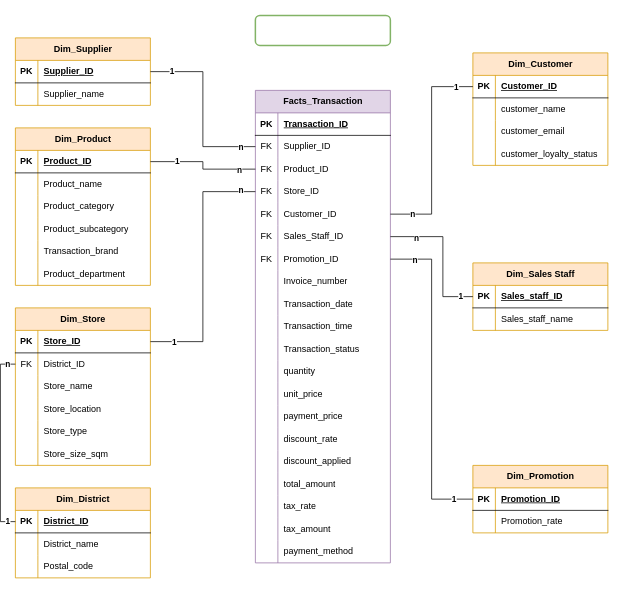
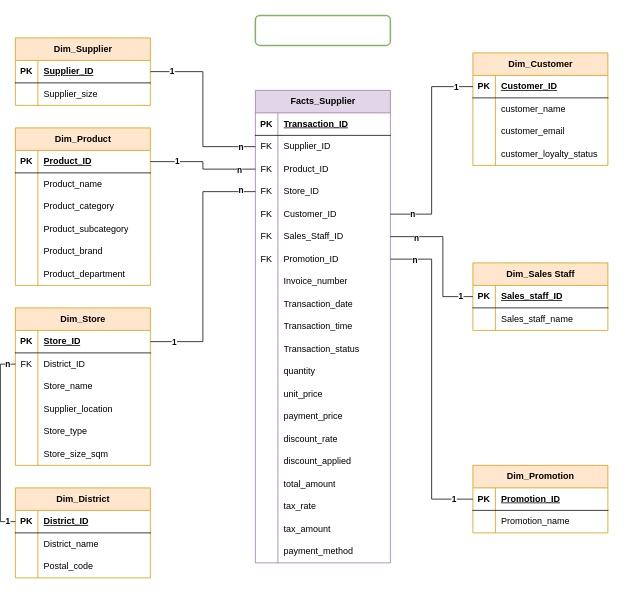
(74, 94) -> (73, 94)
(323, 102) -> (323, 102)
(86, 252) -> (77, 252)
(77, 409) -> (82, 409)
(535, 522) -> (535, 522)
